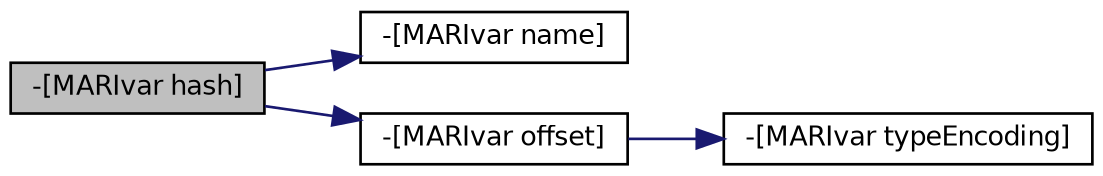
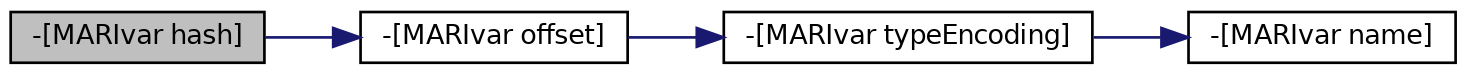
(299, 65) -> (1127, 37)
